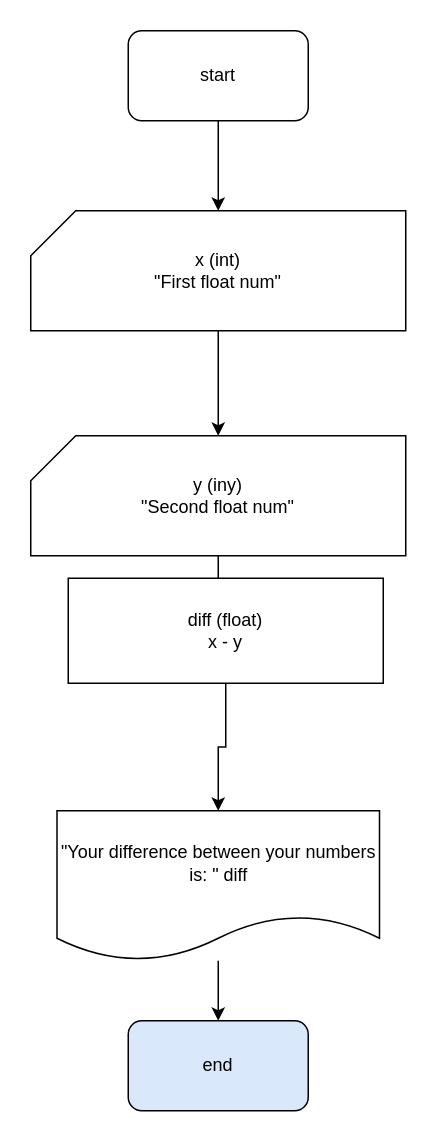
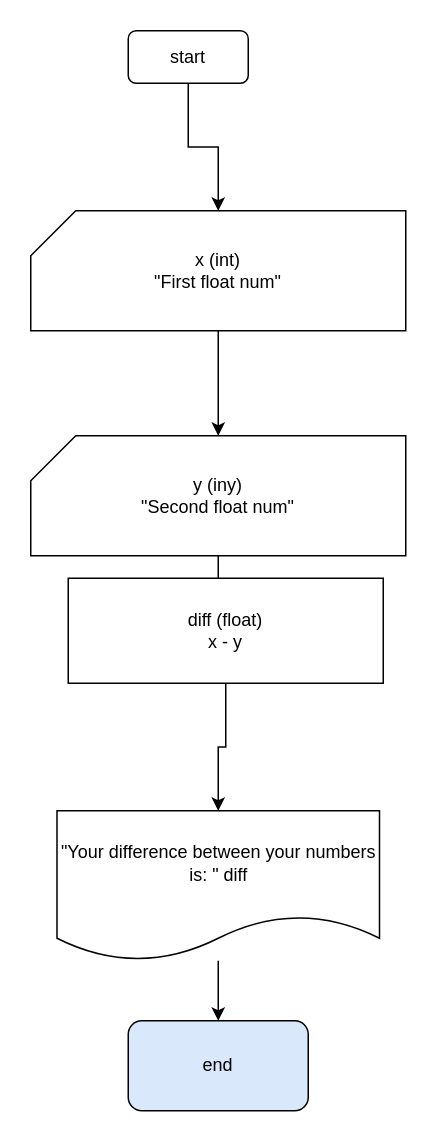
(218, 76) -> (188, 57)
